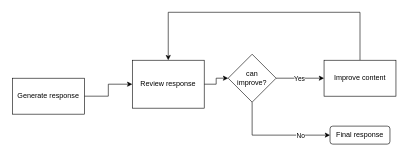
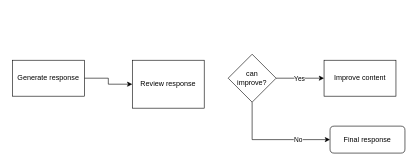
(360, 12) -> none
(218, 78) -> none
(48, 96) -> (48, 78)
(360, 135) -> (368, 140)
